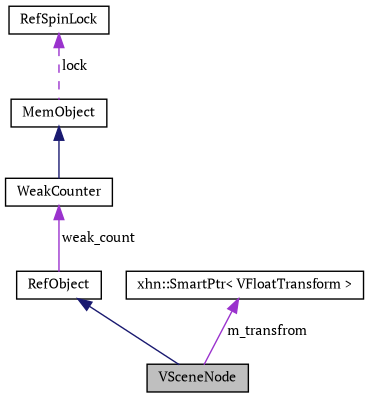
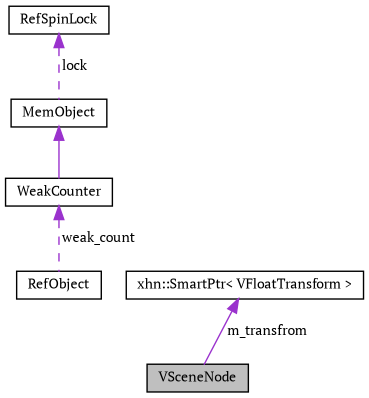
(59, 160) -> (59, 160)
(59, 246) -> (59, 246)
(134, 335) -> none
